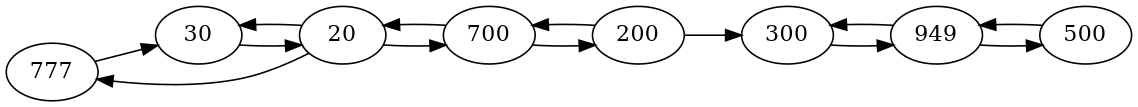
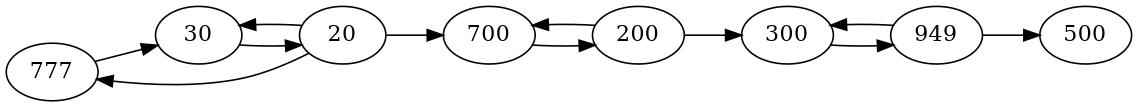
(423, 24) -> none
(1019, 24) -> none
